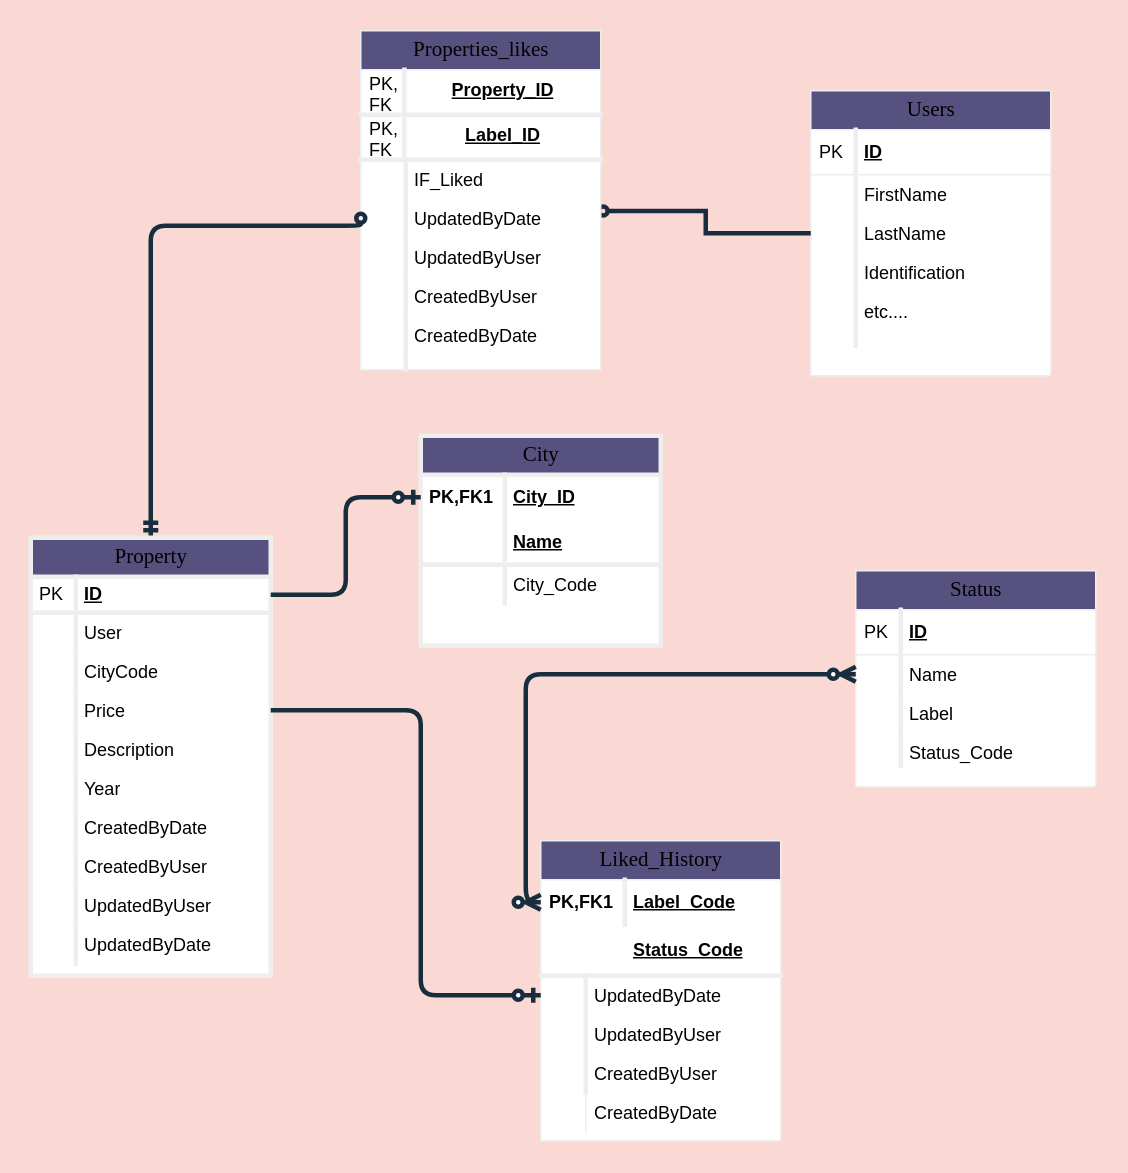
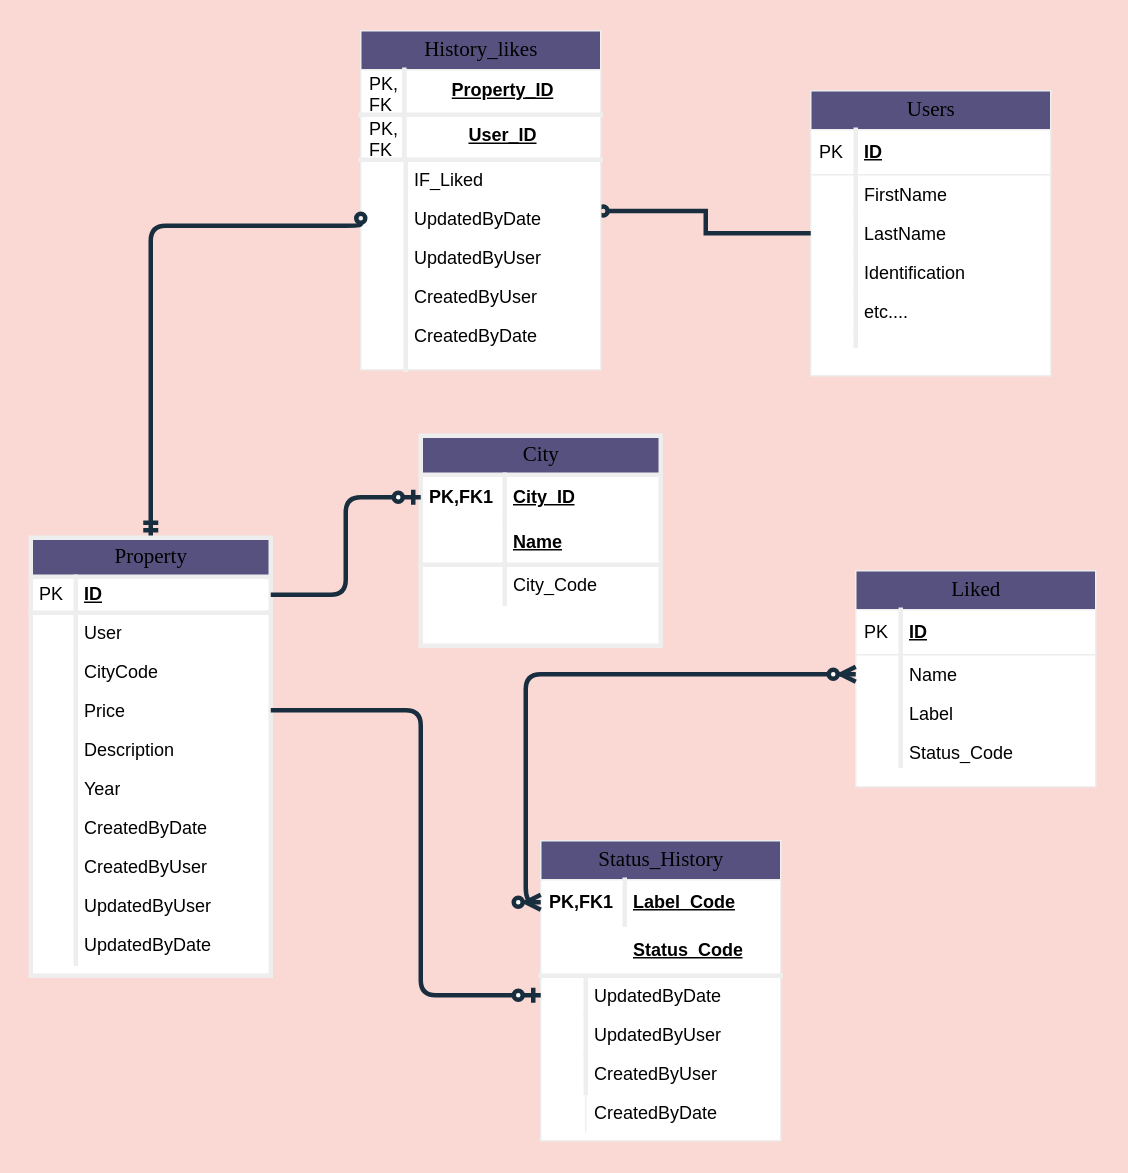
(482, 50) -> (482, 50)
(503, 136) -> (503, 136)
(977, 590) -> (977, 590)
(662, 860) -> (662, 860)
